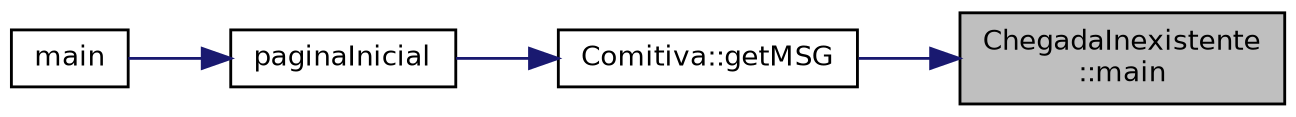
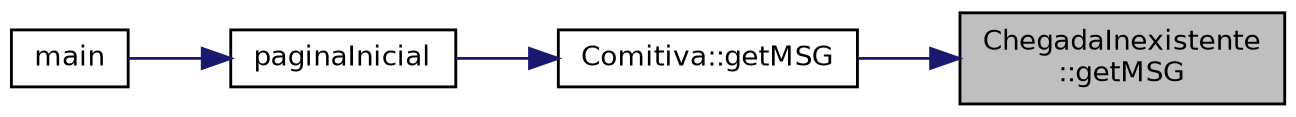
(1122, 58) -> (1122, 58)
